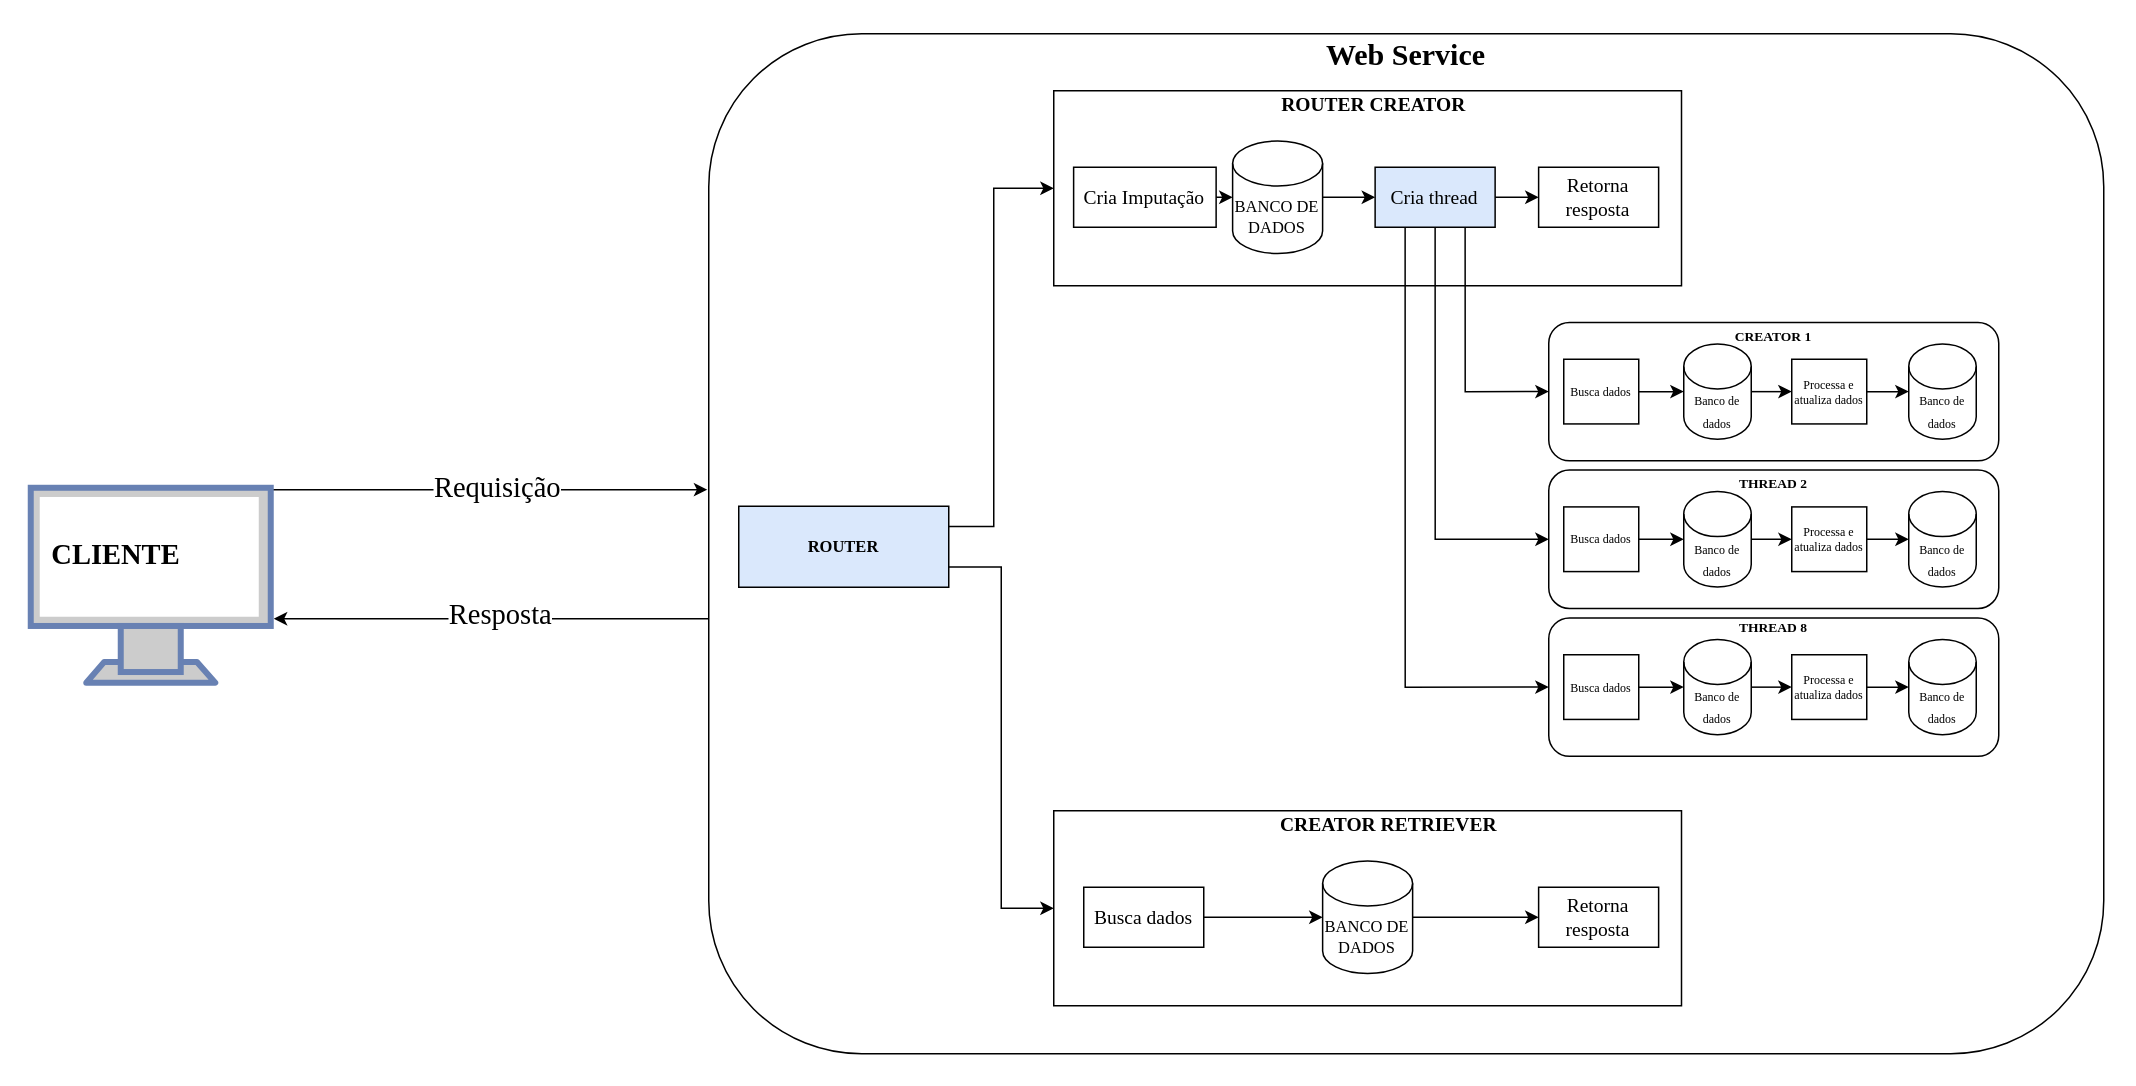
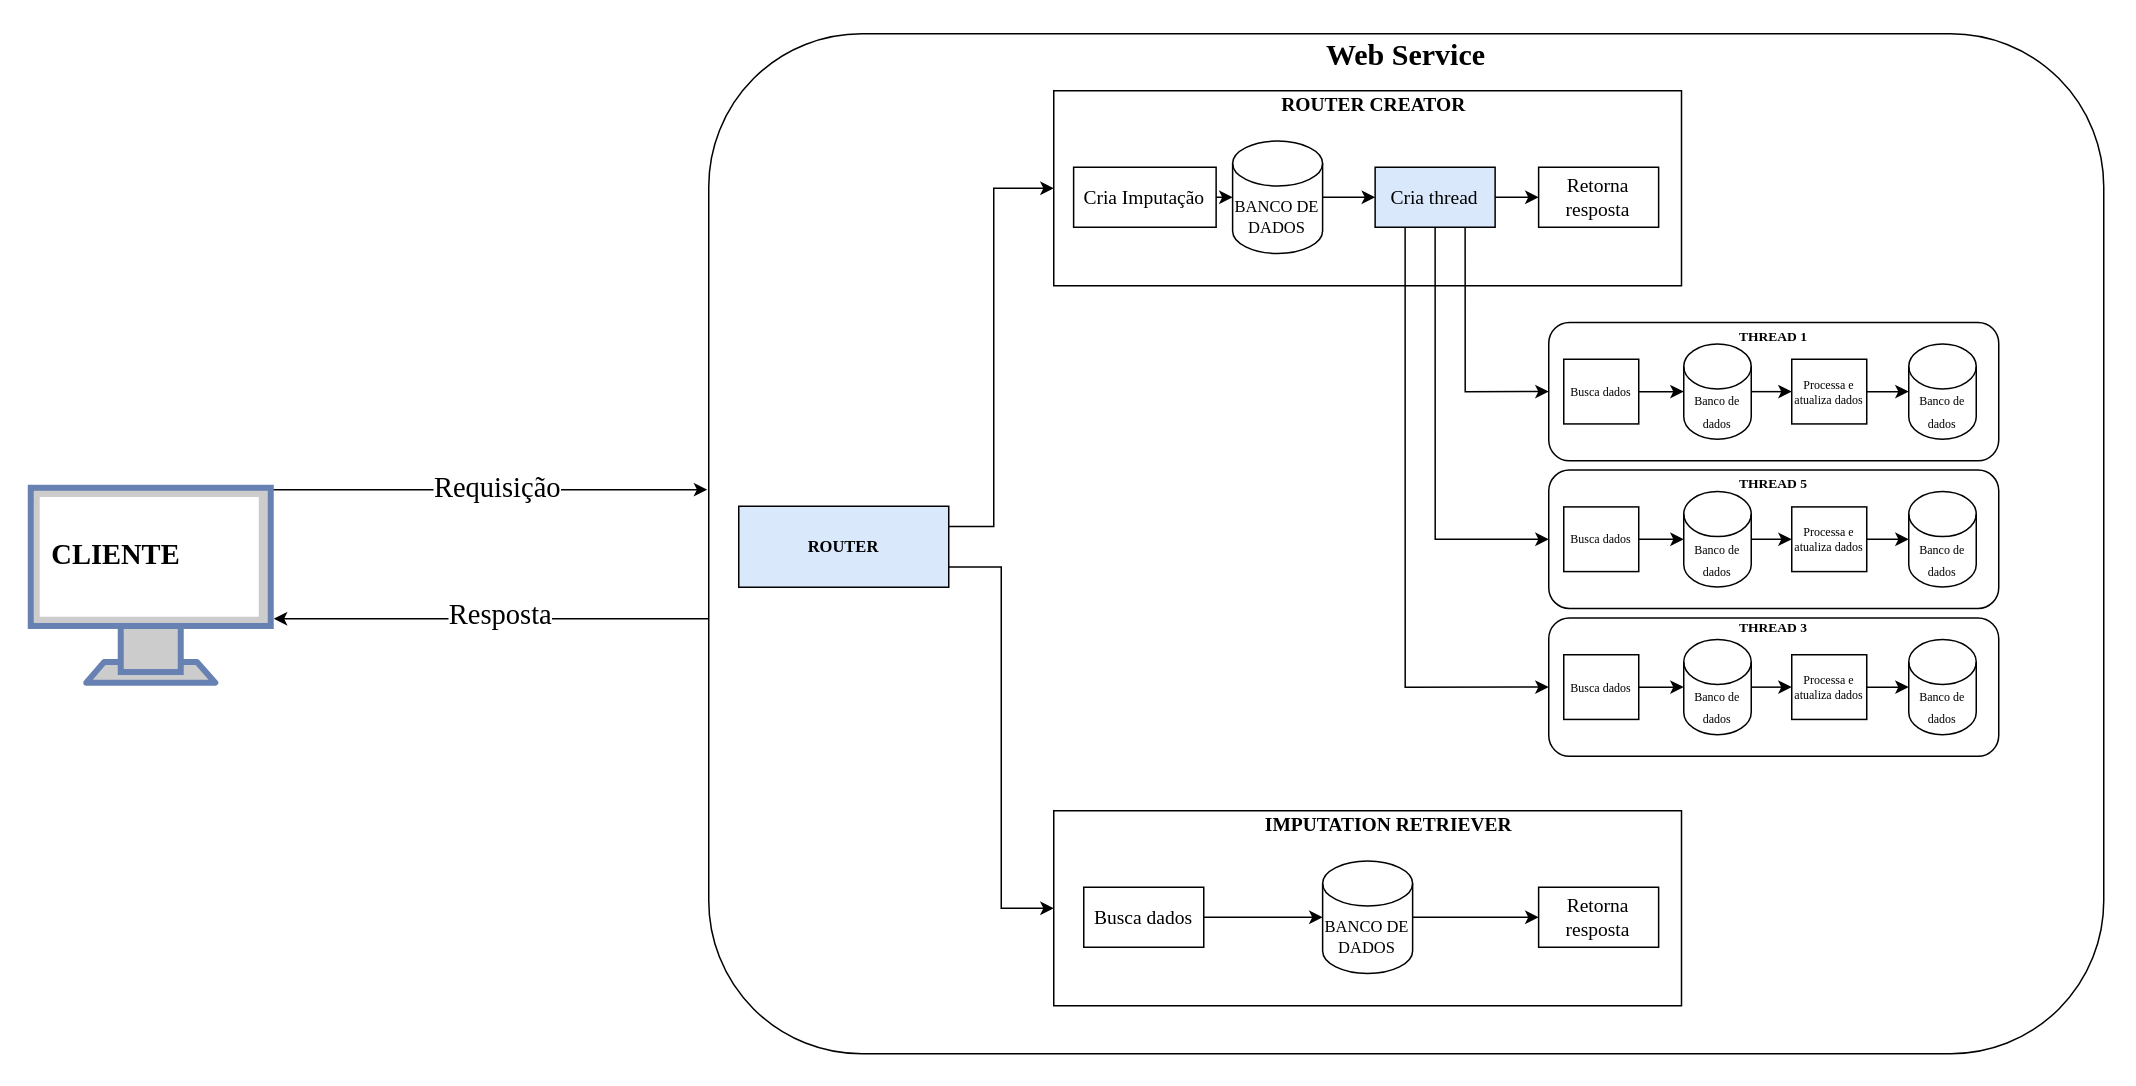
(1774, 337) -> (1774, 337)
(1774, 484) -> (1774, 484)
(1774, 628) -> (1774, 628)
(1389, 824) -> (1389, 824)
